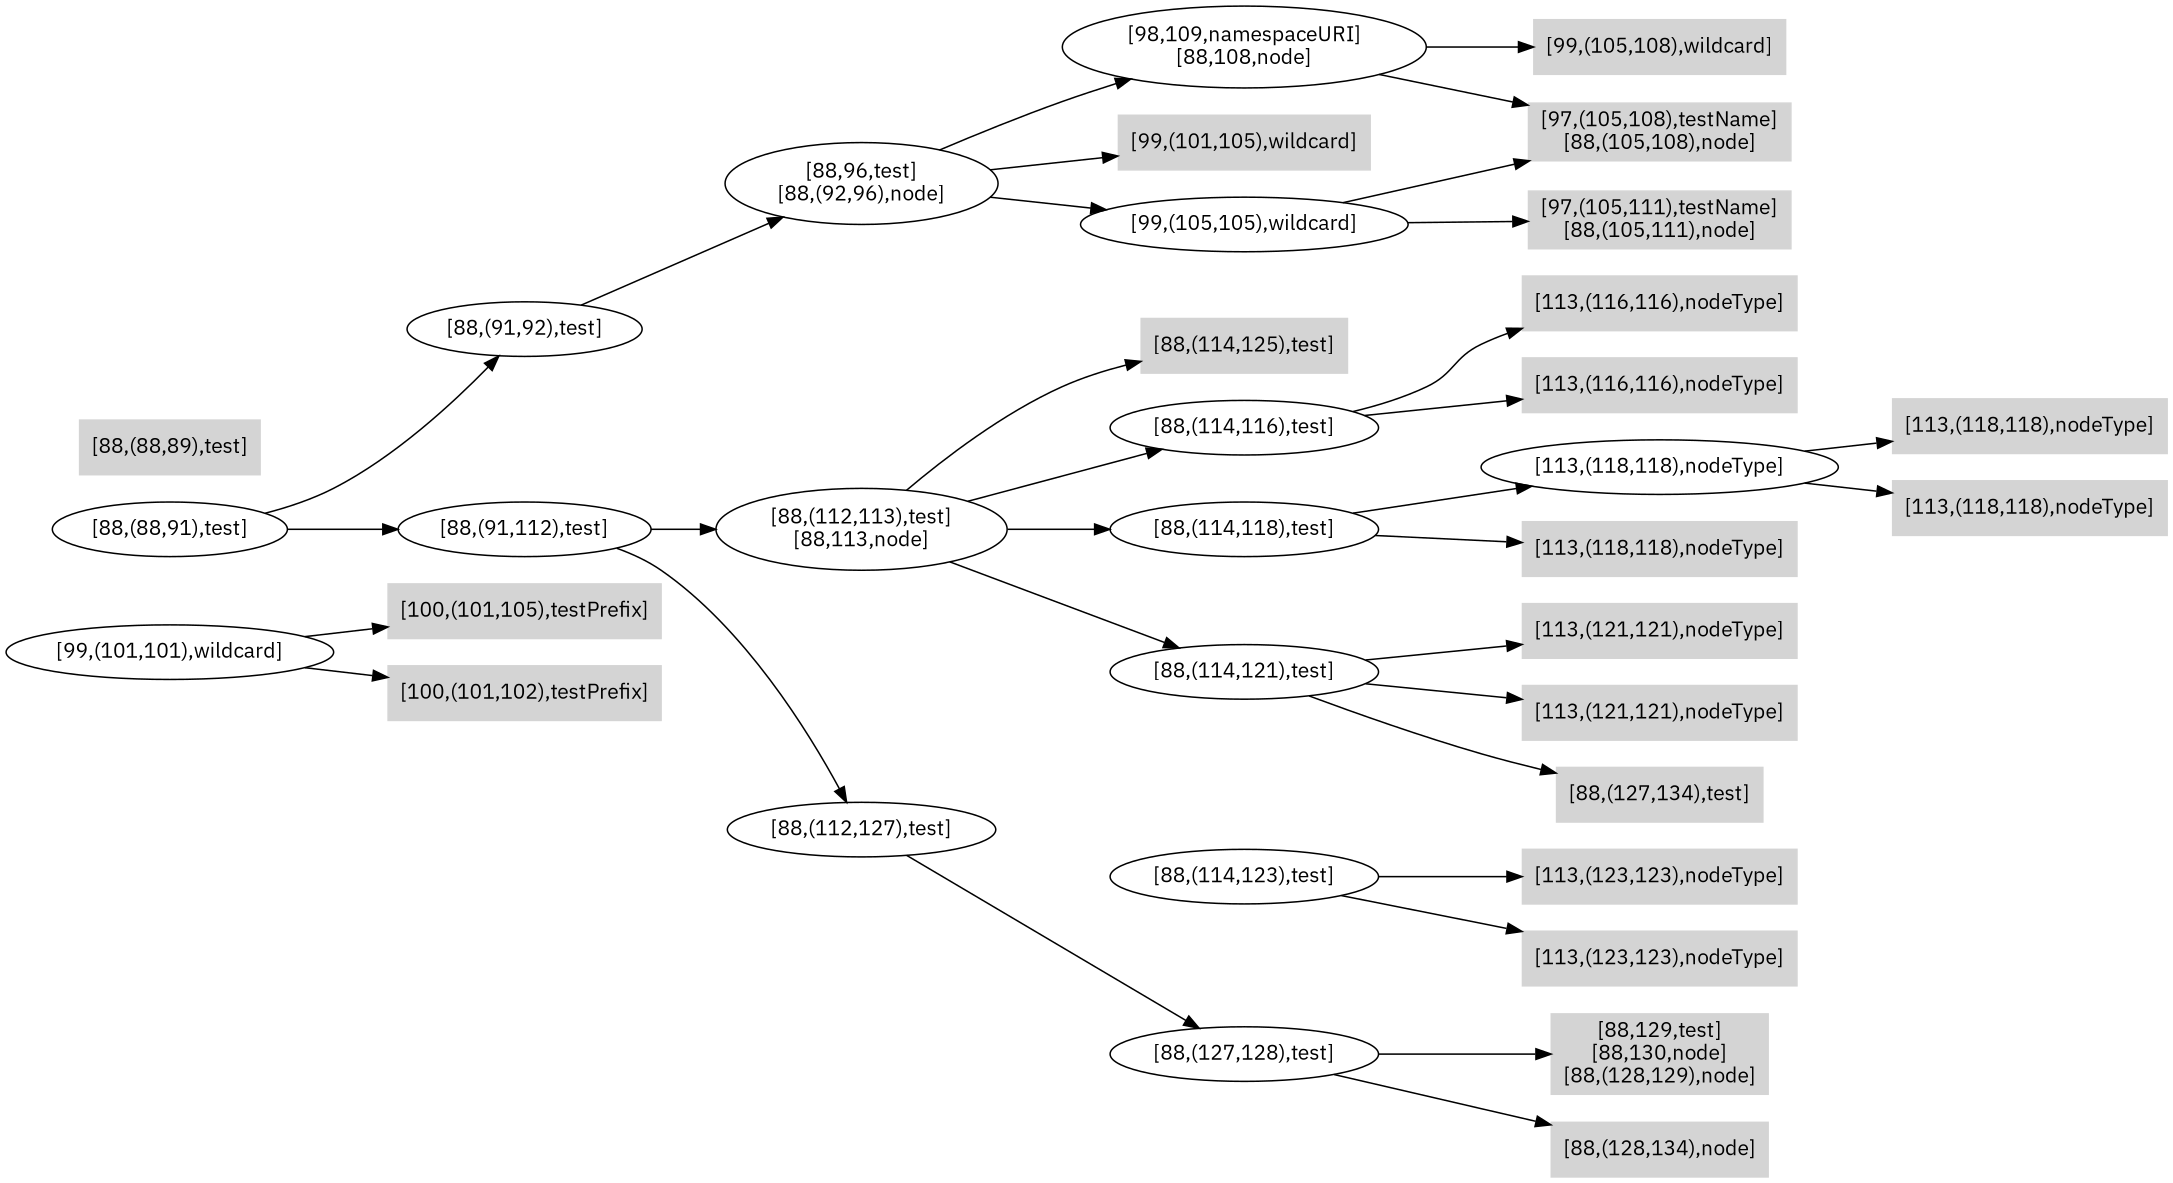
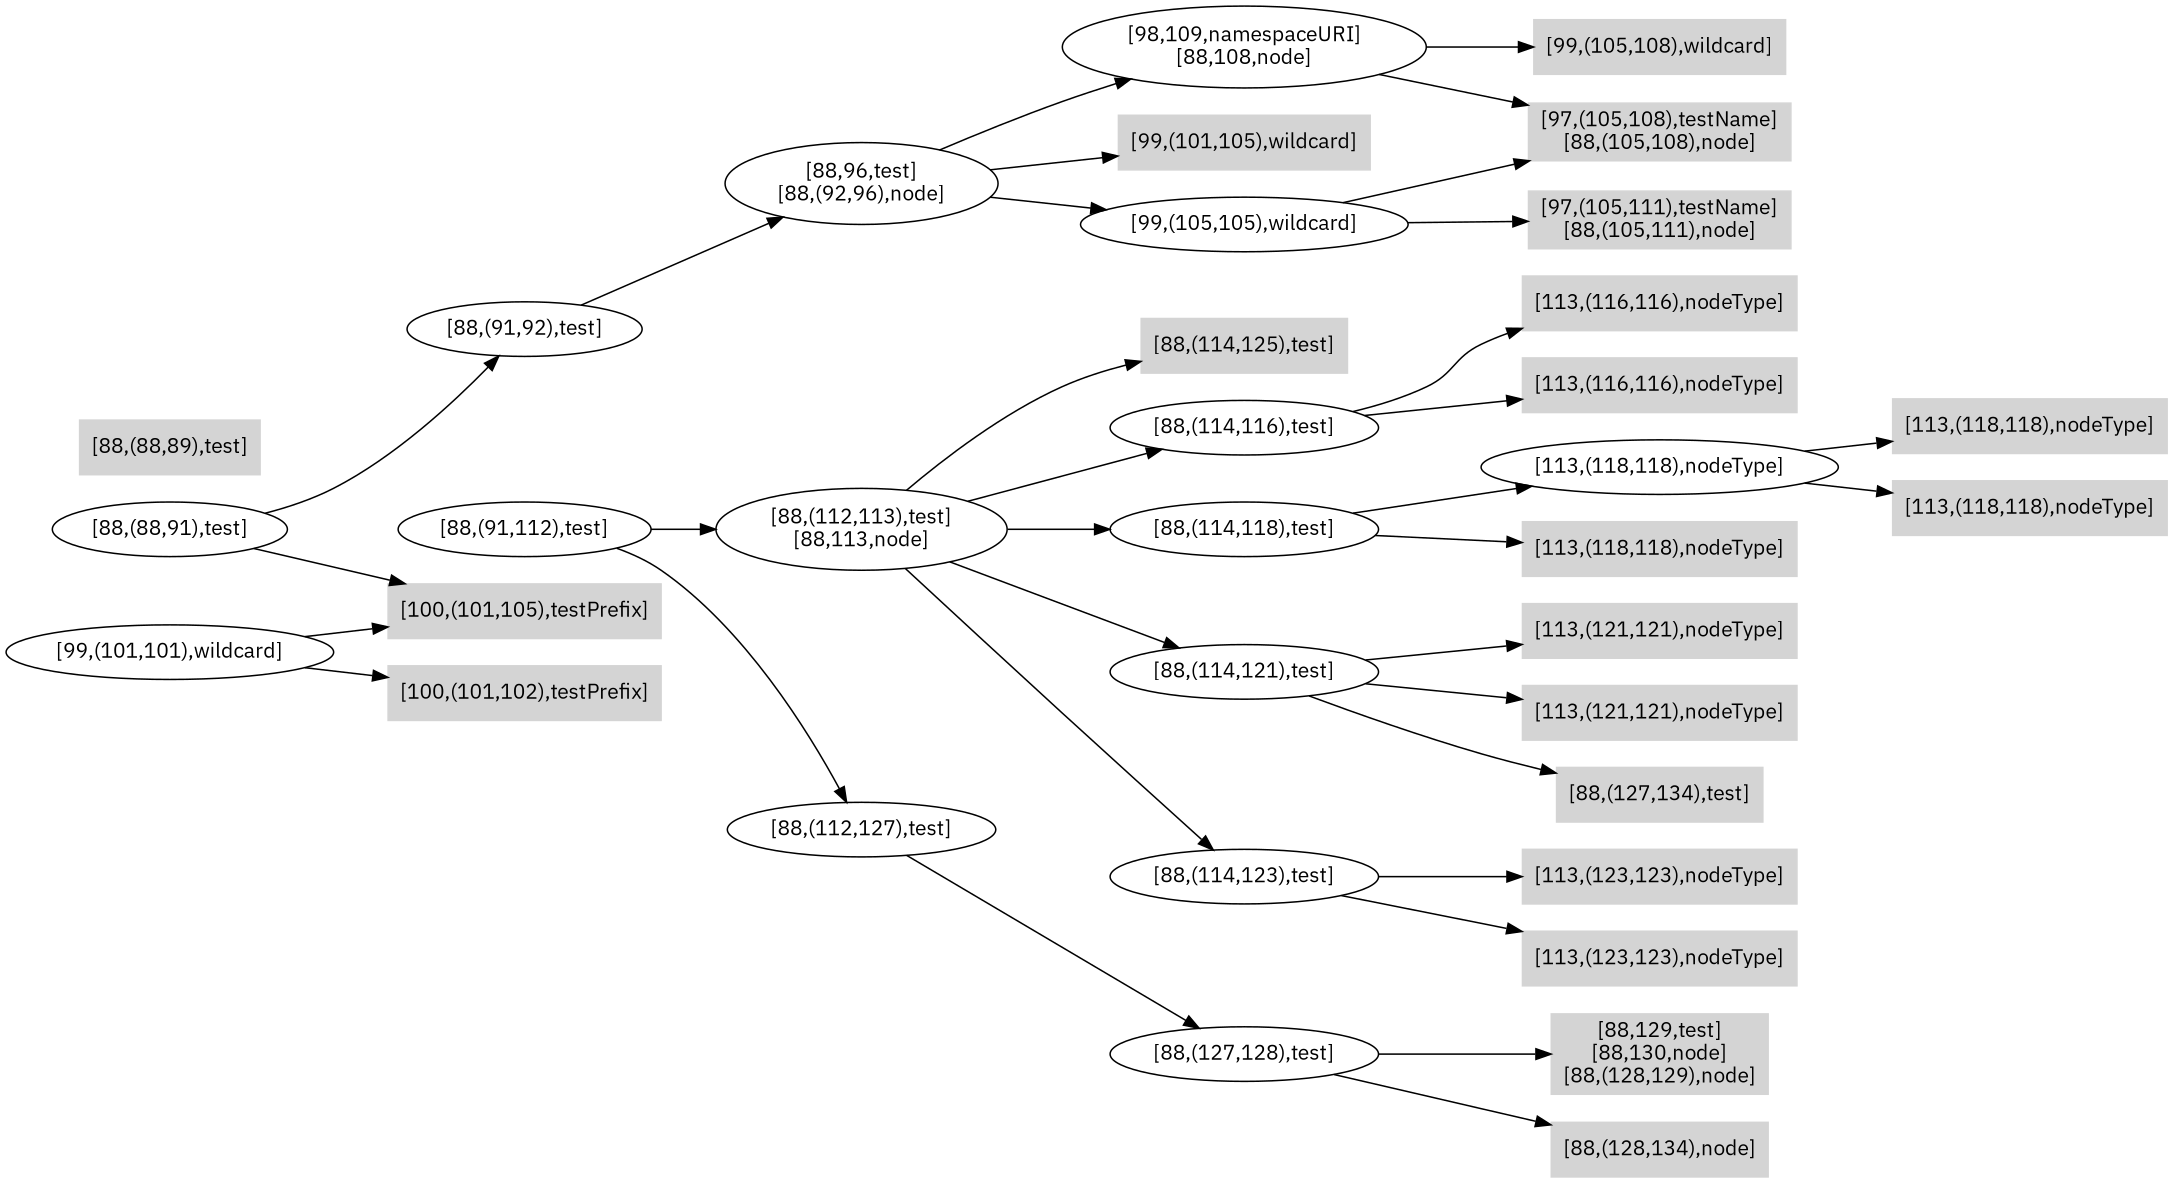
(335, 529) -> (322, 564)
none -> (1053, 705)
